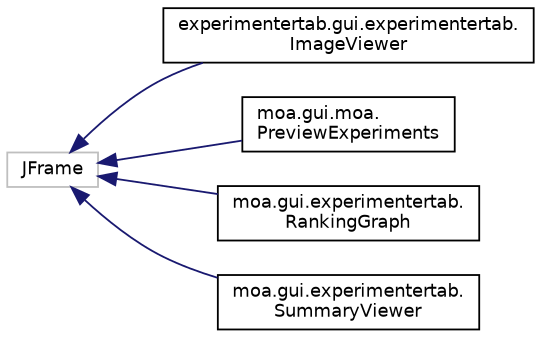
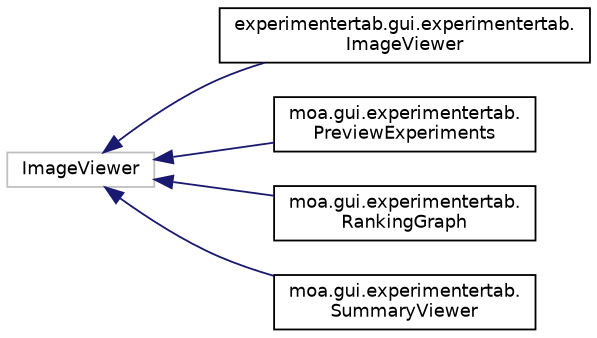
(349, 124) -> (405, 124)
(53, 170) -> (81, 170)
